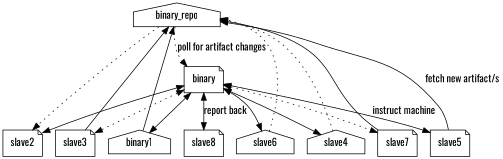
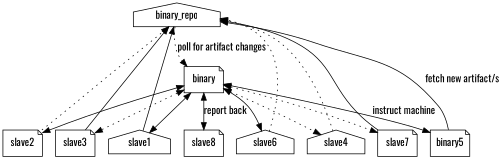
(97, 74) -> (102, 81)
(269, 109) -> (269, 109)
(140, 143) -> (140, 143)
(450, 143) -> (450, 143)
